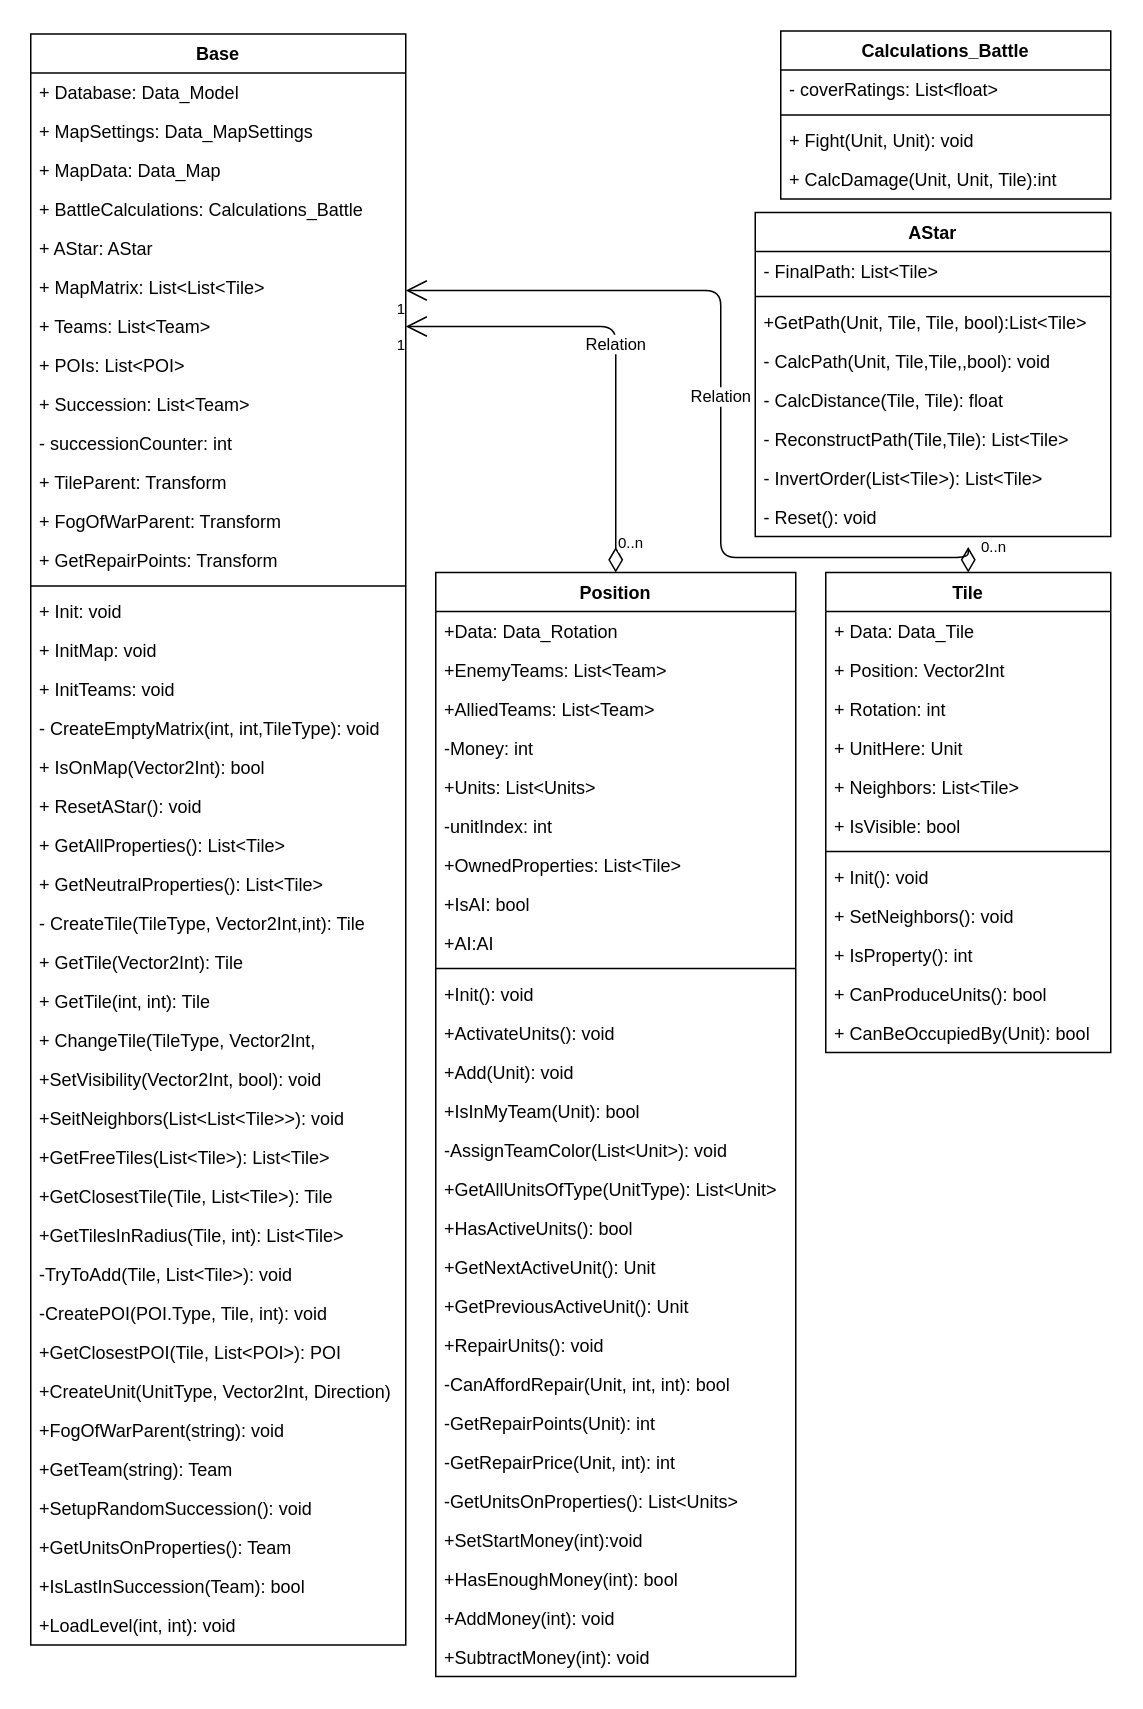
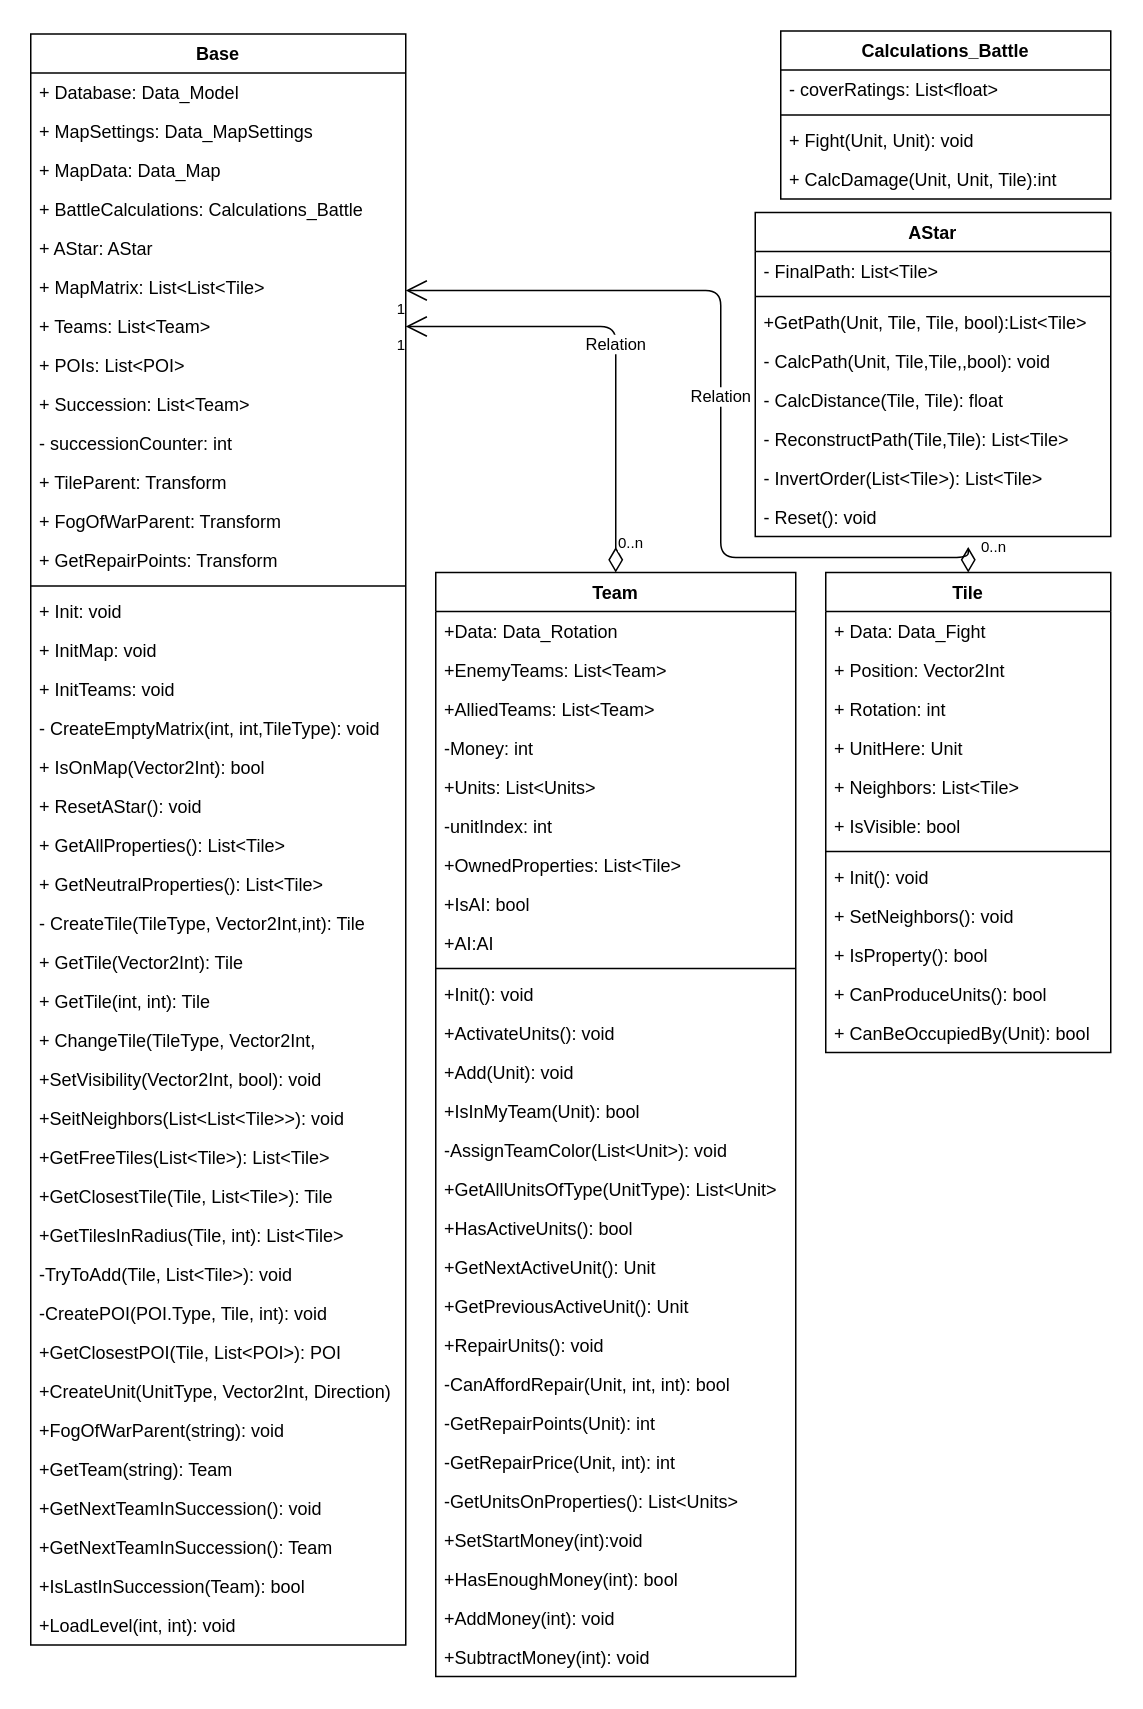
(615, 593) -> (615, 593)
(908, 632) -> (915, 632)
(920, 956) -> (925, 956)
(181, 1509) -> (191, 1509)
(176, 1548) -> (193, 1548)
